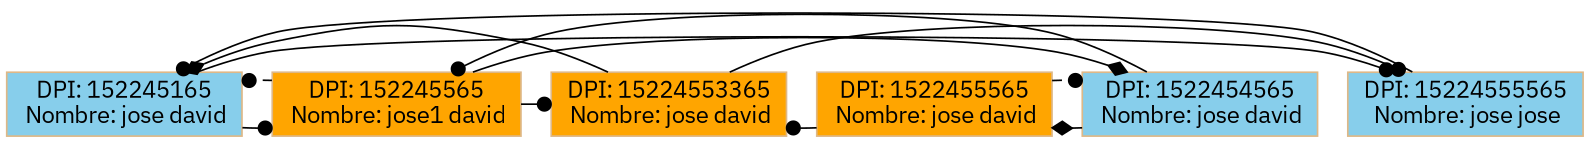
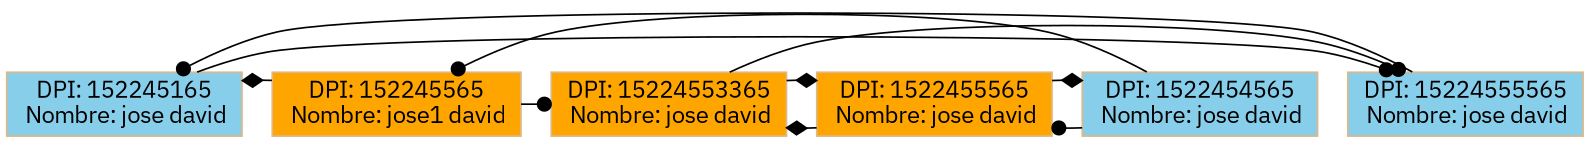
(448, 29) -> (792, 80)
(790, 38) -> none
(267, 80) -> (267, 80)
(1057, 80) -> (1057, 80)
(1465, 104) -> (1465, 104)
(250, 128) -> none
(808, 128) -> (808, 128)
(1074, 128) -> (1074, 128)
